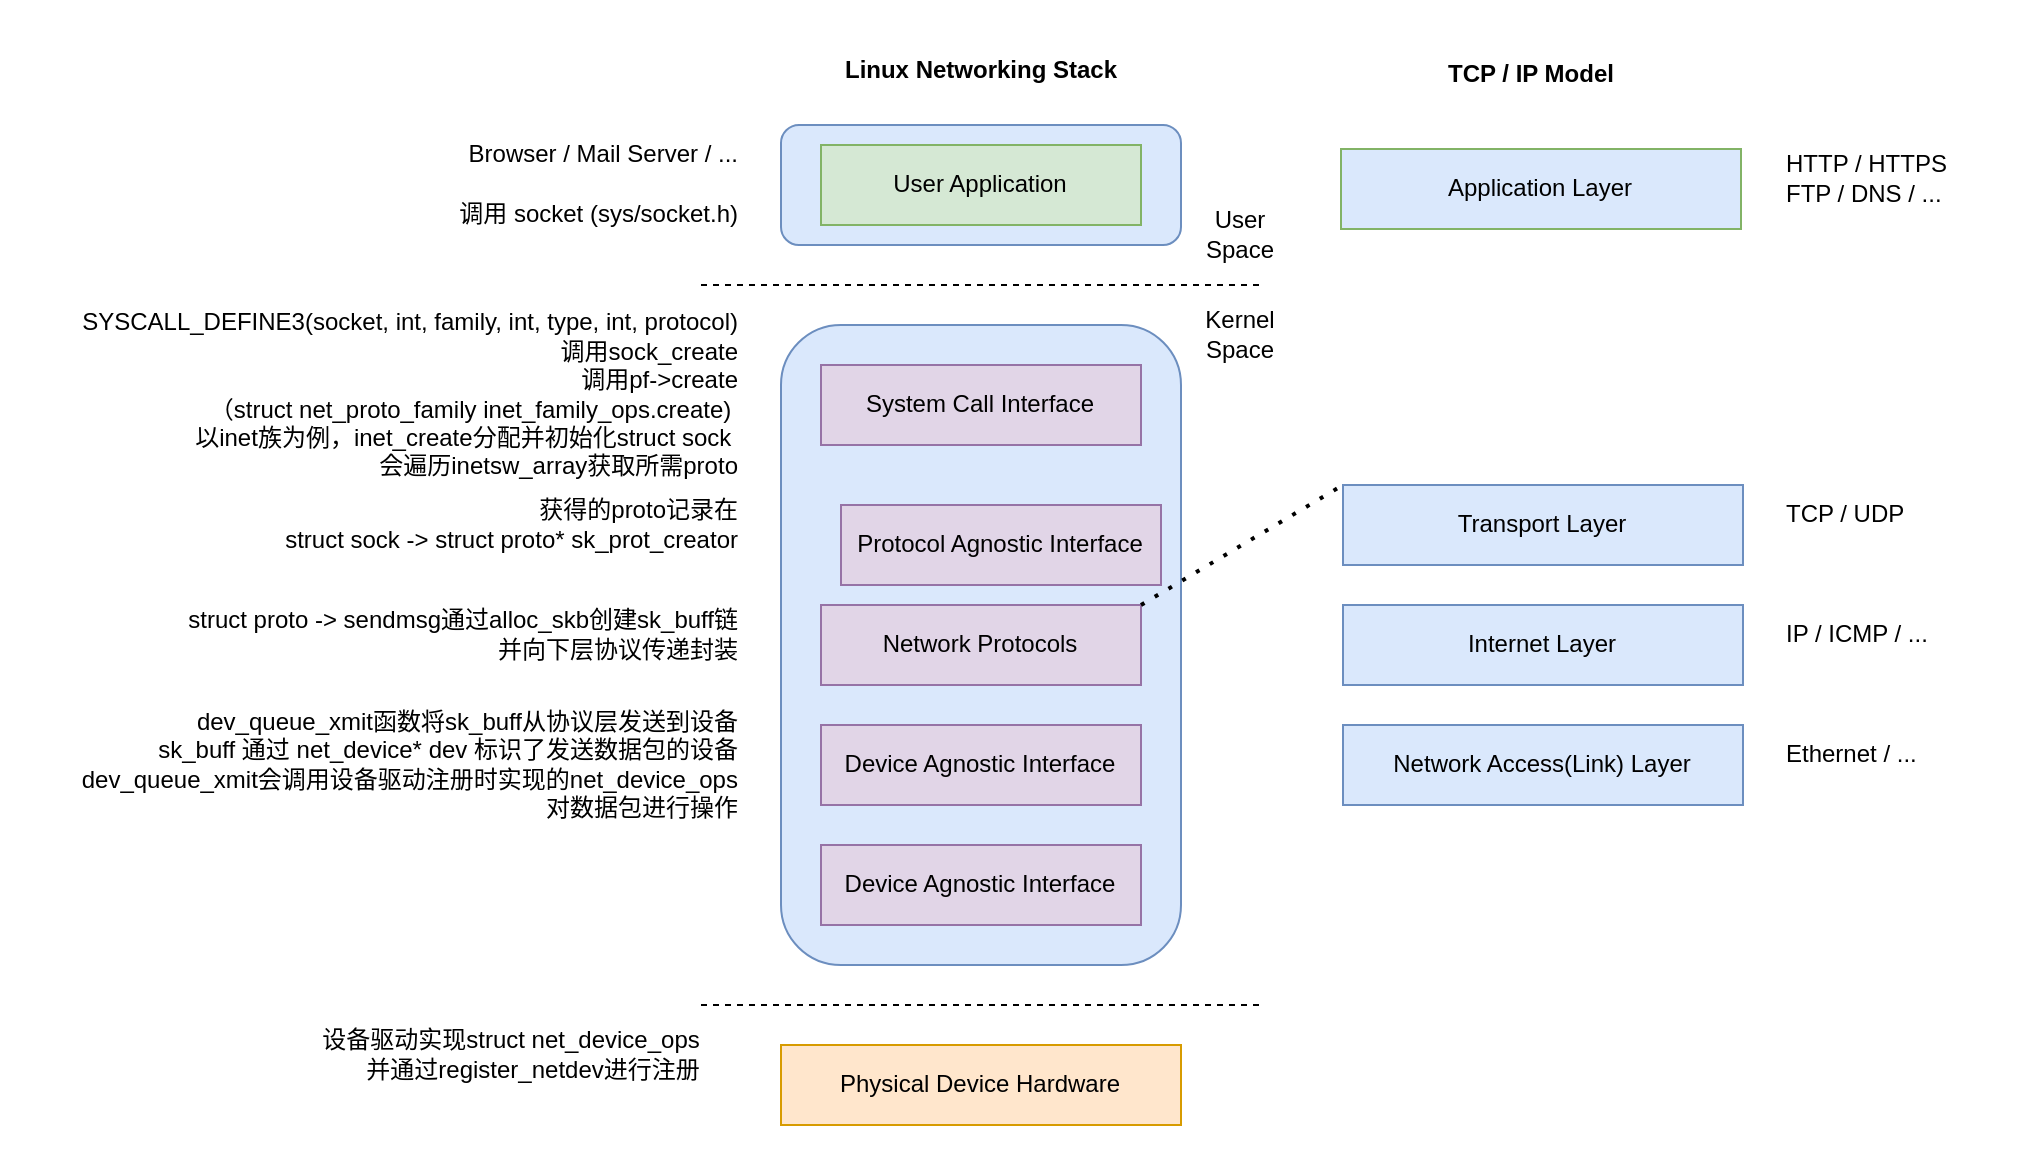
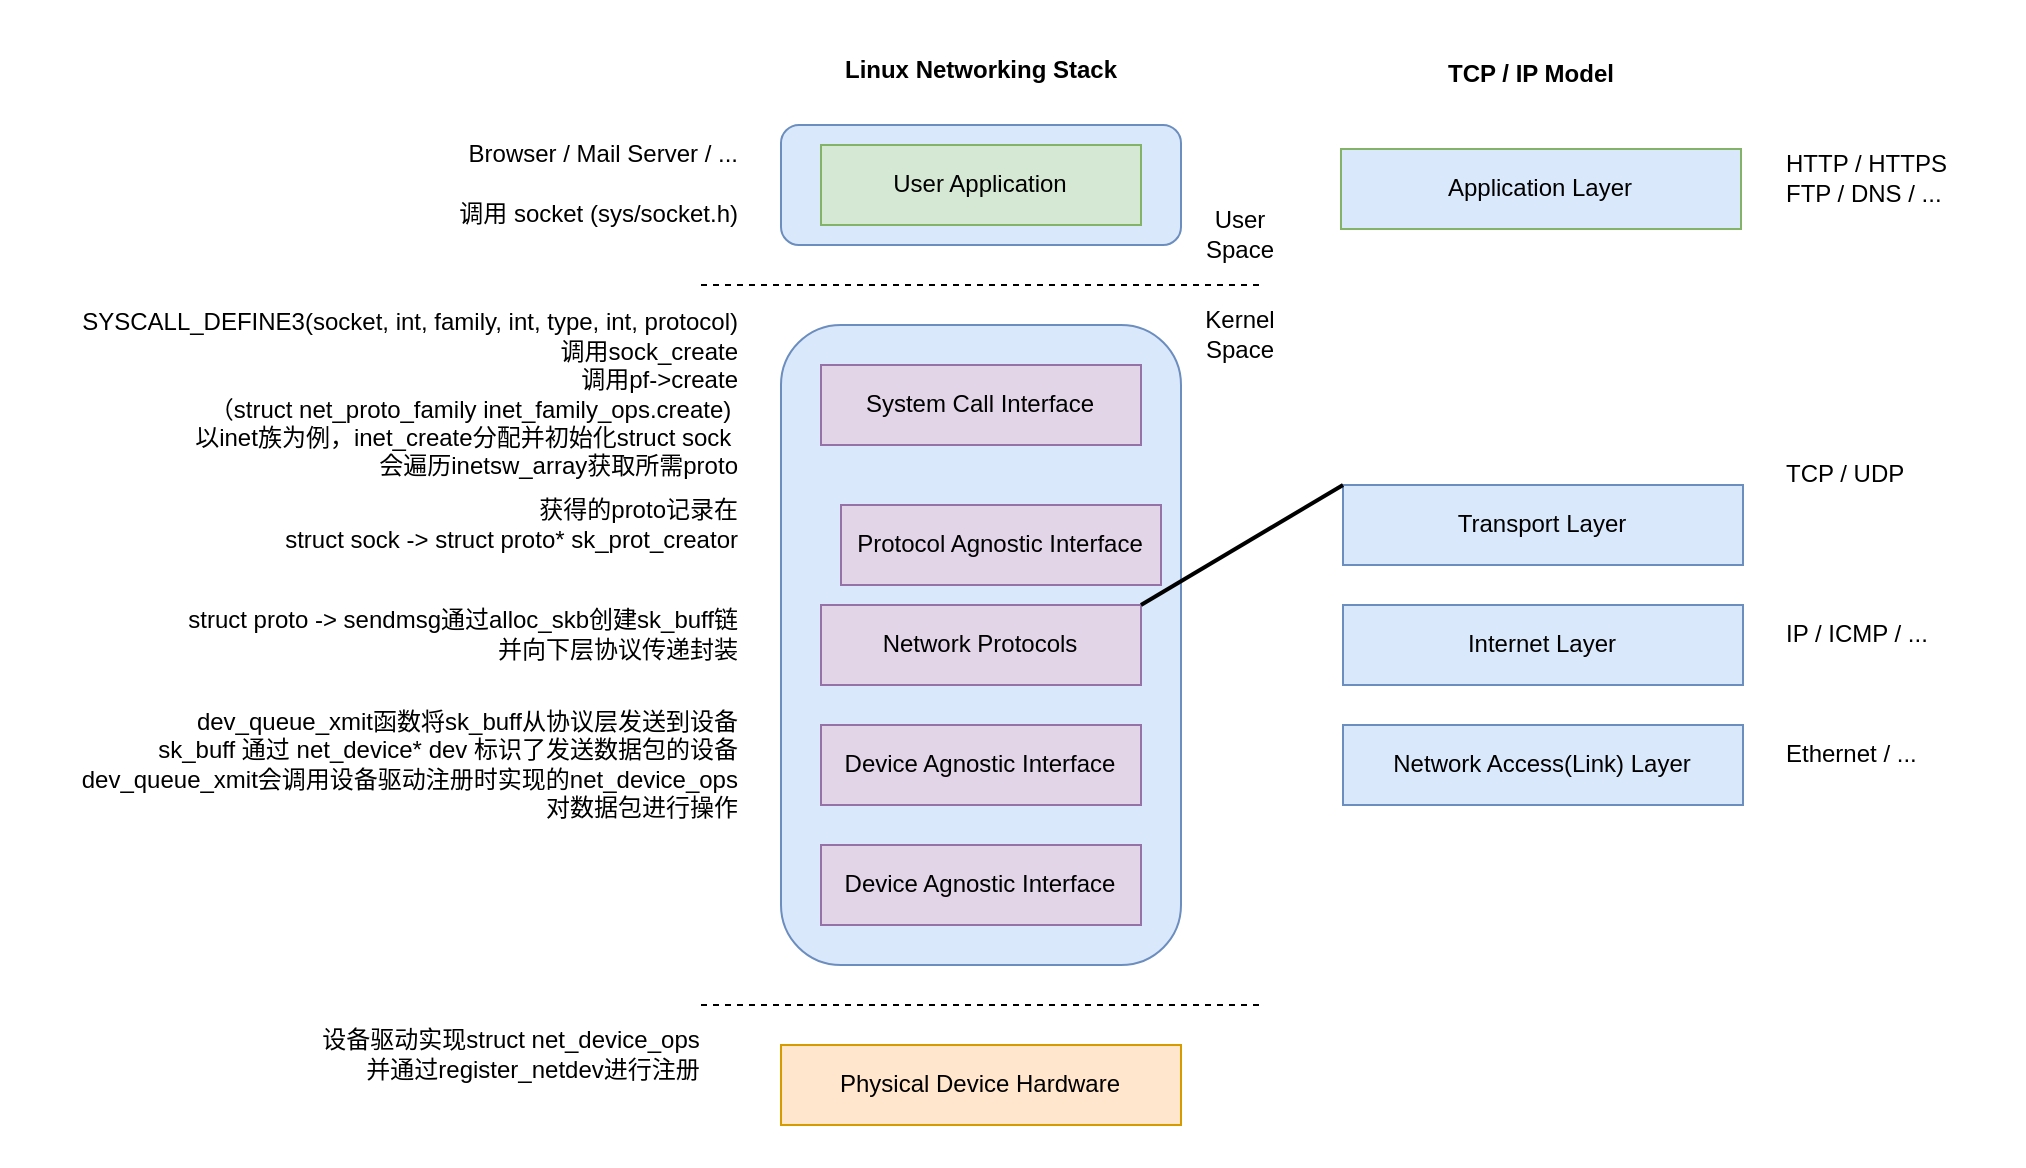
(1883, 515) -> (1883, 475)
(1242, 545) -> (1242, 545)
